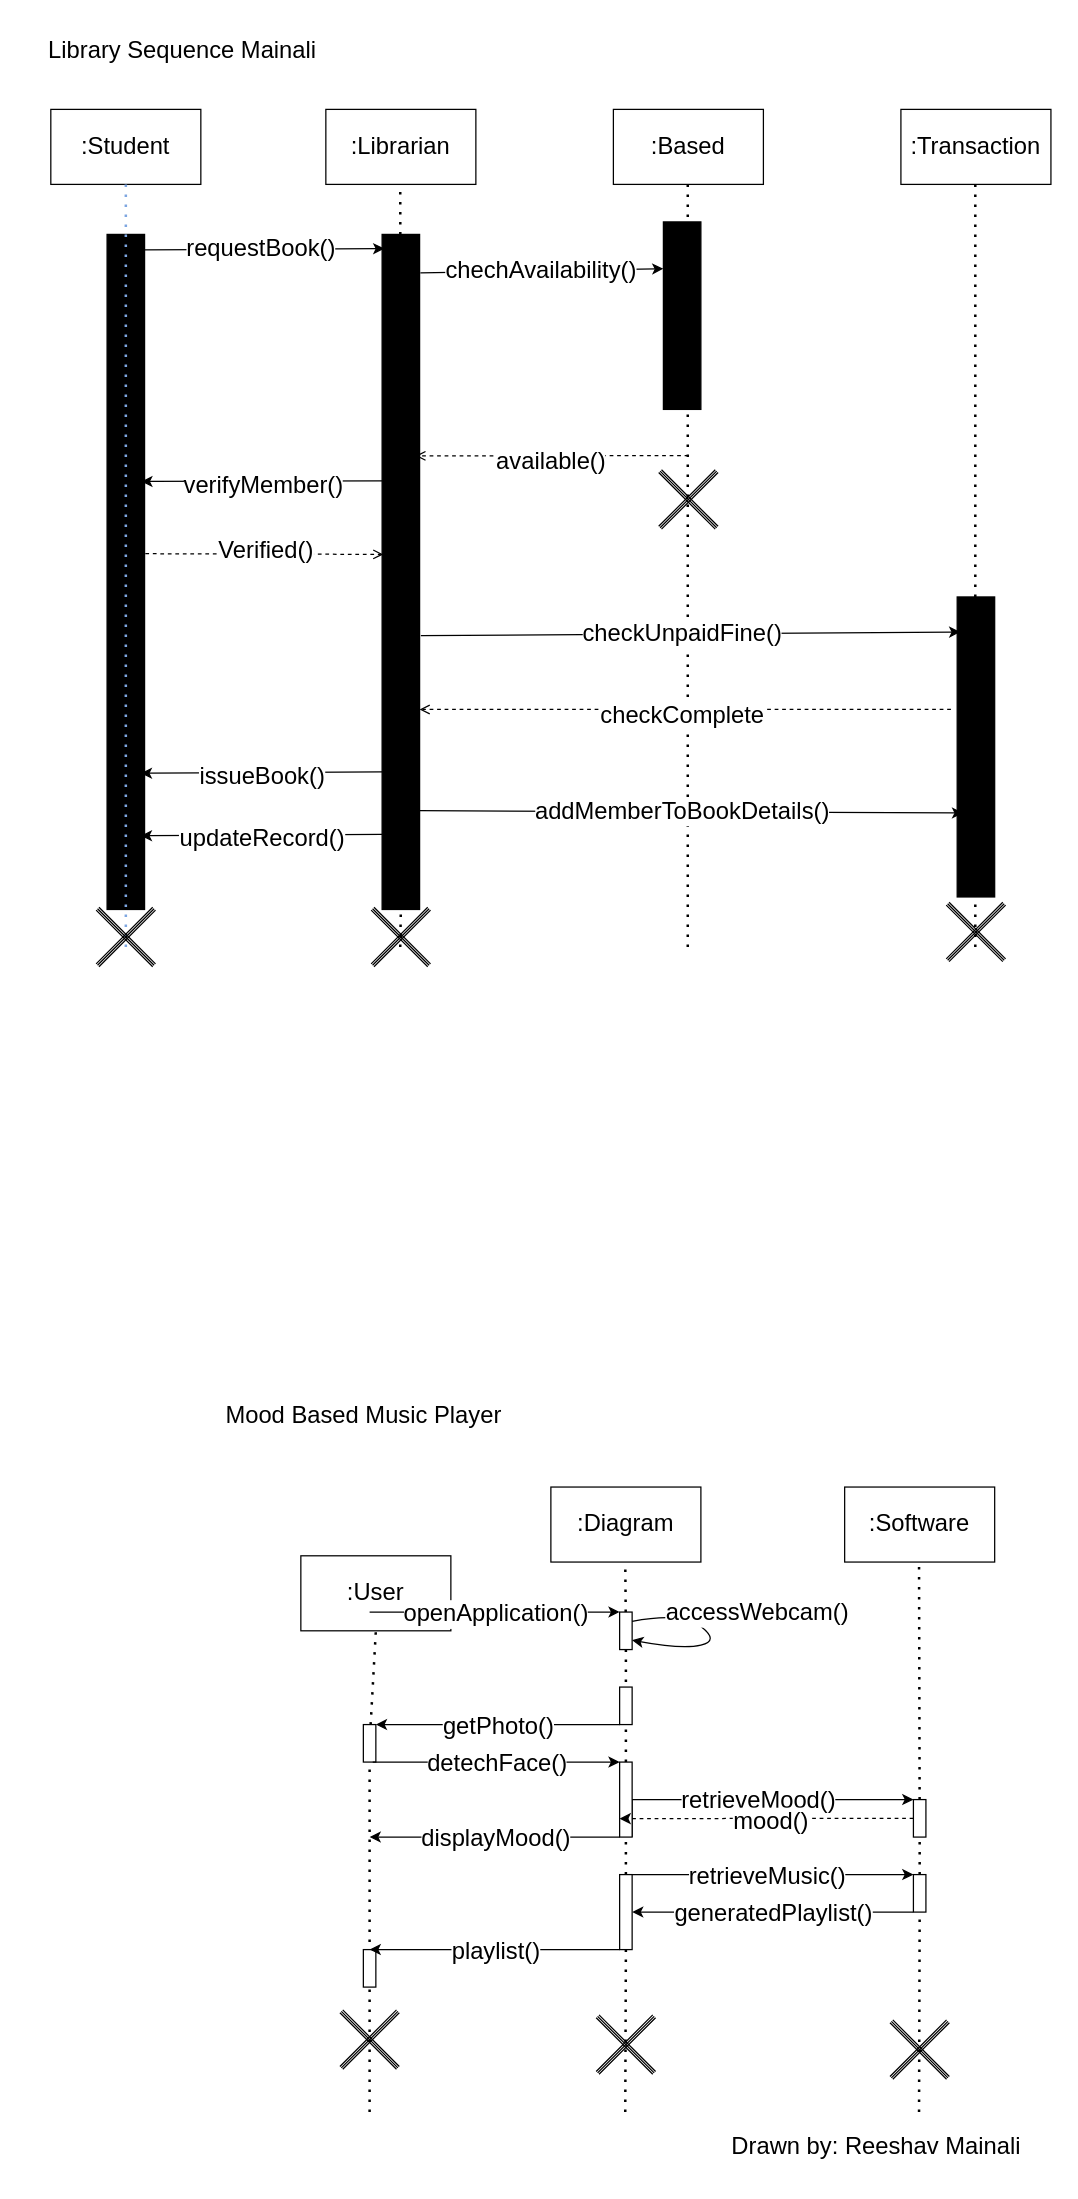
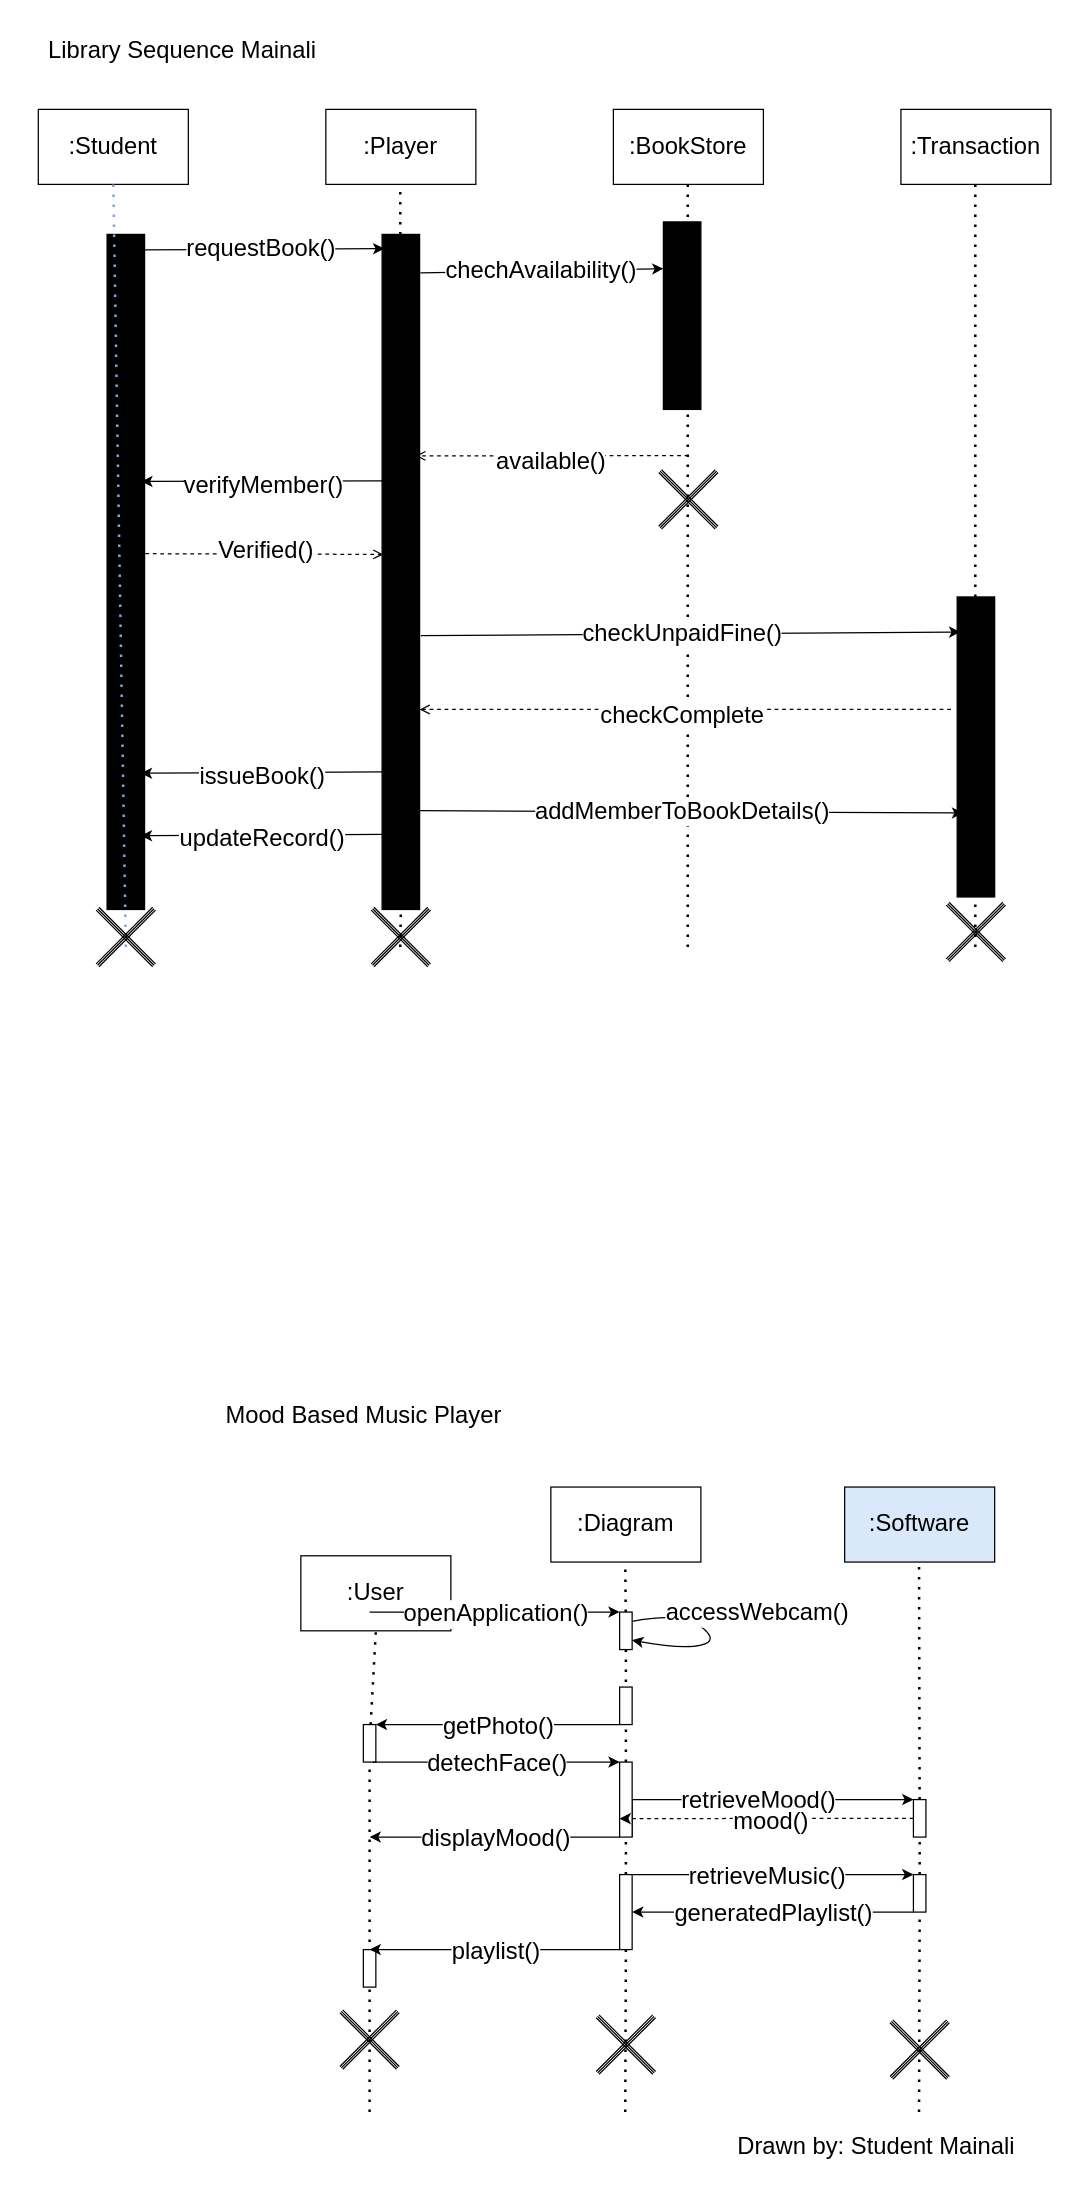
(126, 147) -> (113, 147)
(401, 147) -> (401, 147)
(688, 147) -> (688, 147)
(919, 1524) -> (919, 1524)
(876, 2147) -> (876, 2147)
